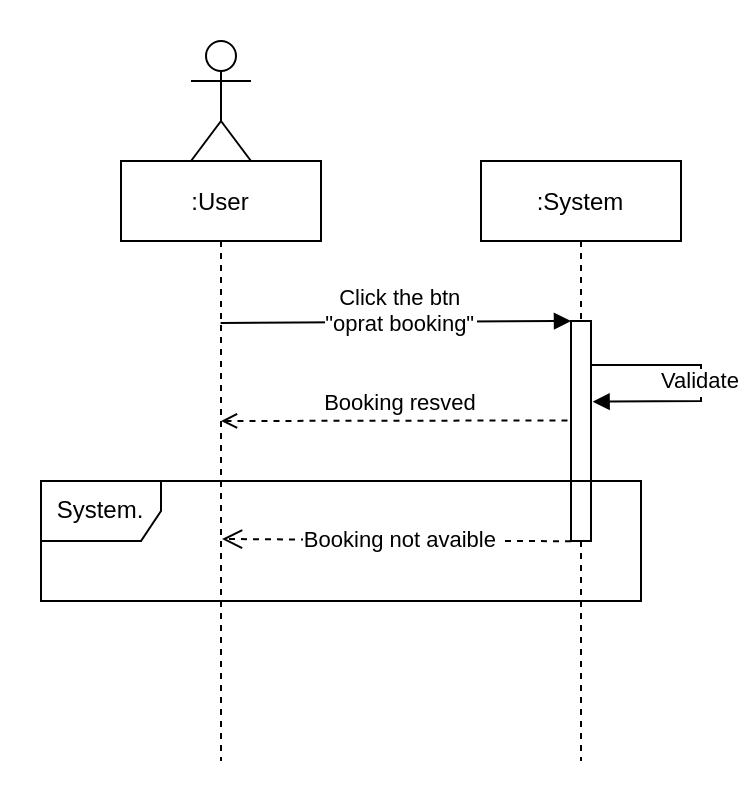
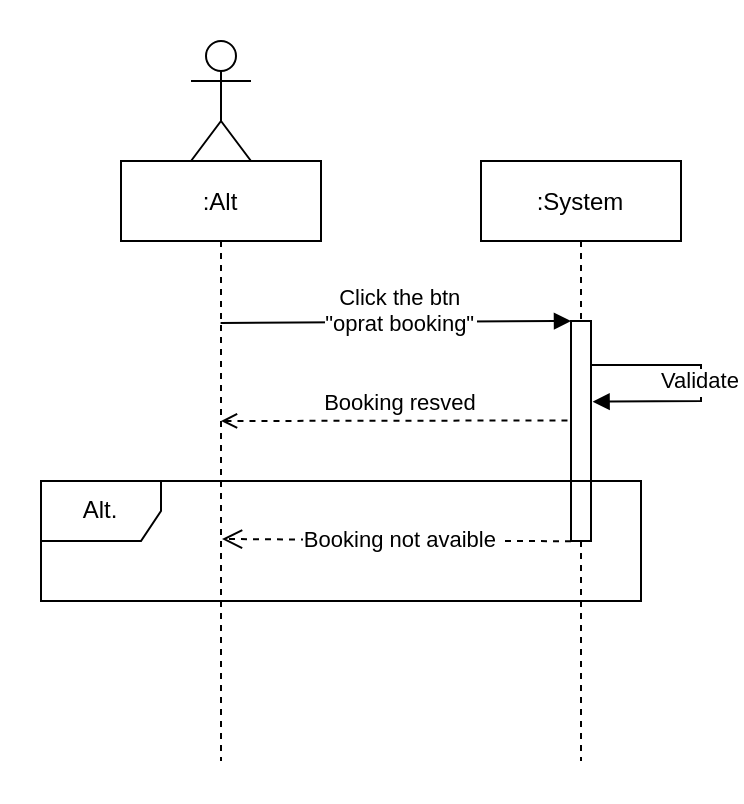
(220, 202) -> (220, 202)
(101, 511) -> (101, 511)
